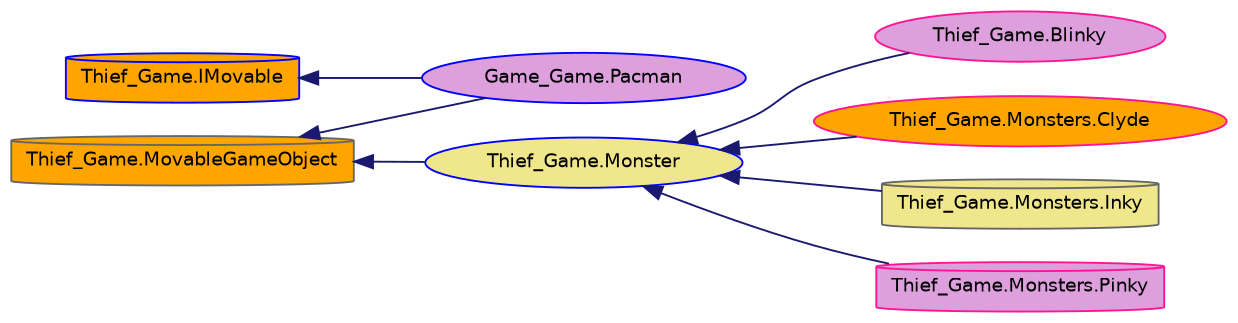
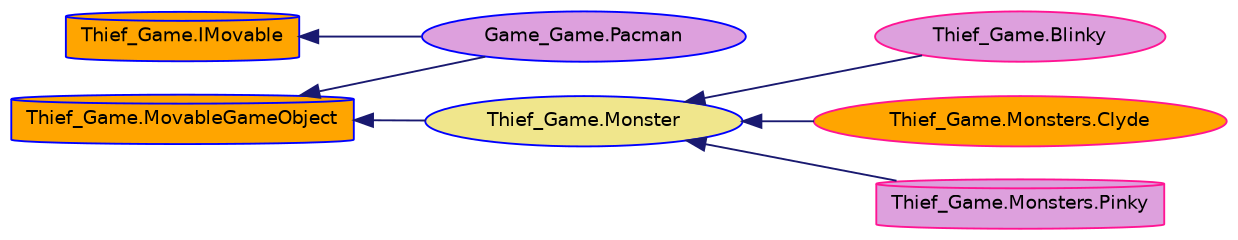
(183, 161) -> (183, 119)
(1020, 204) -> none
